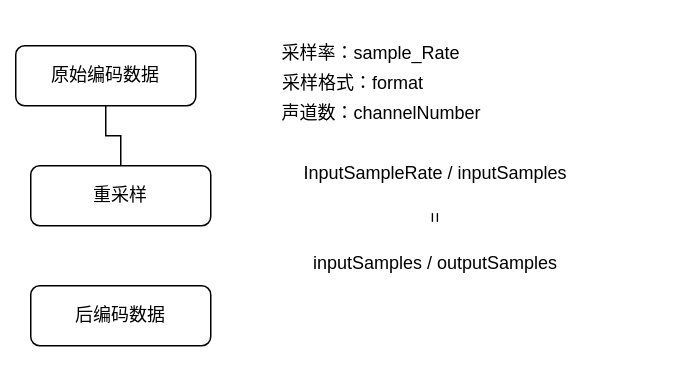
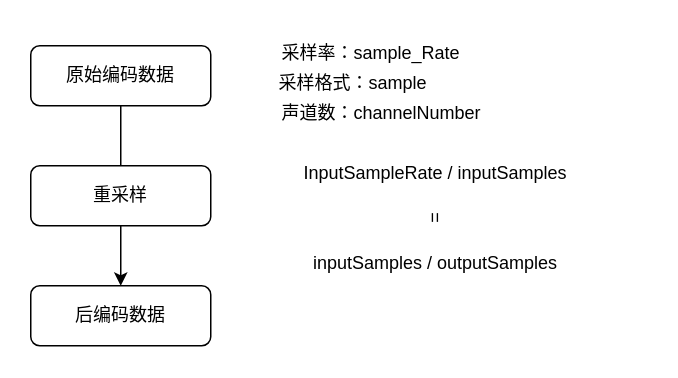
(106, 76) -> (121, 76)
(353, 83) -> (353, 83)
none -> (121, 251)
